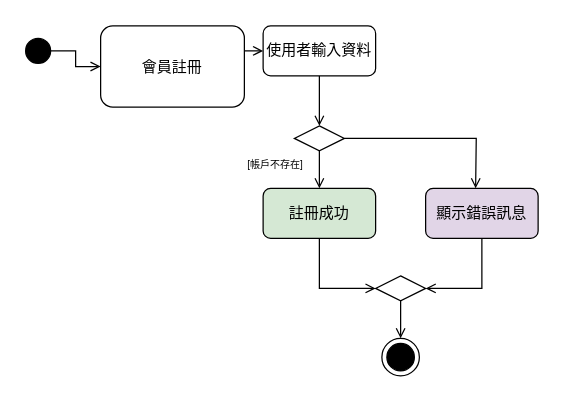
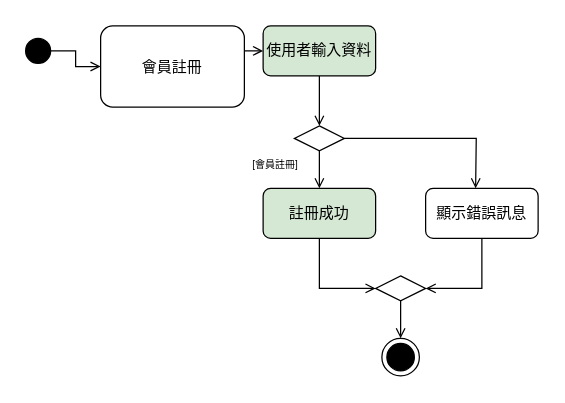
(319, 51) -> (319, 51)
(276, 164) -> (276, 164)
(482, 213) -> (482, 213)
